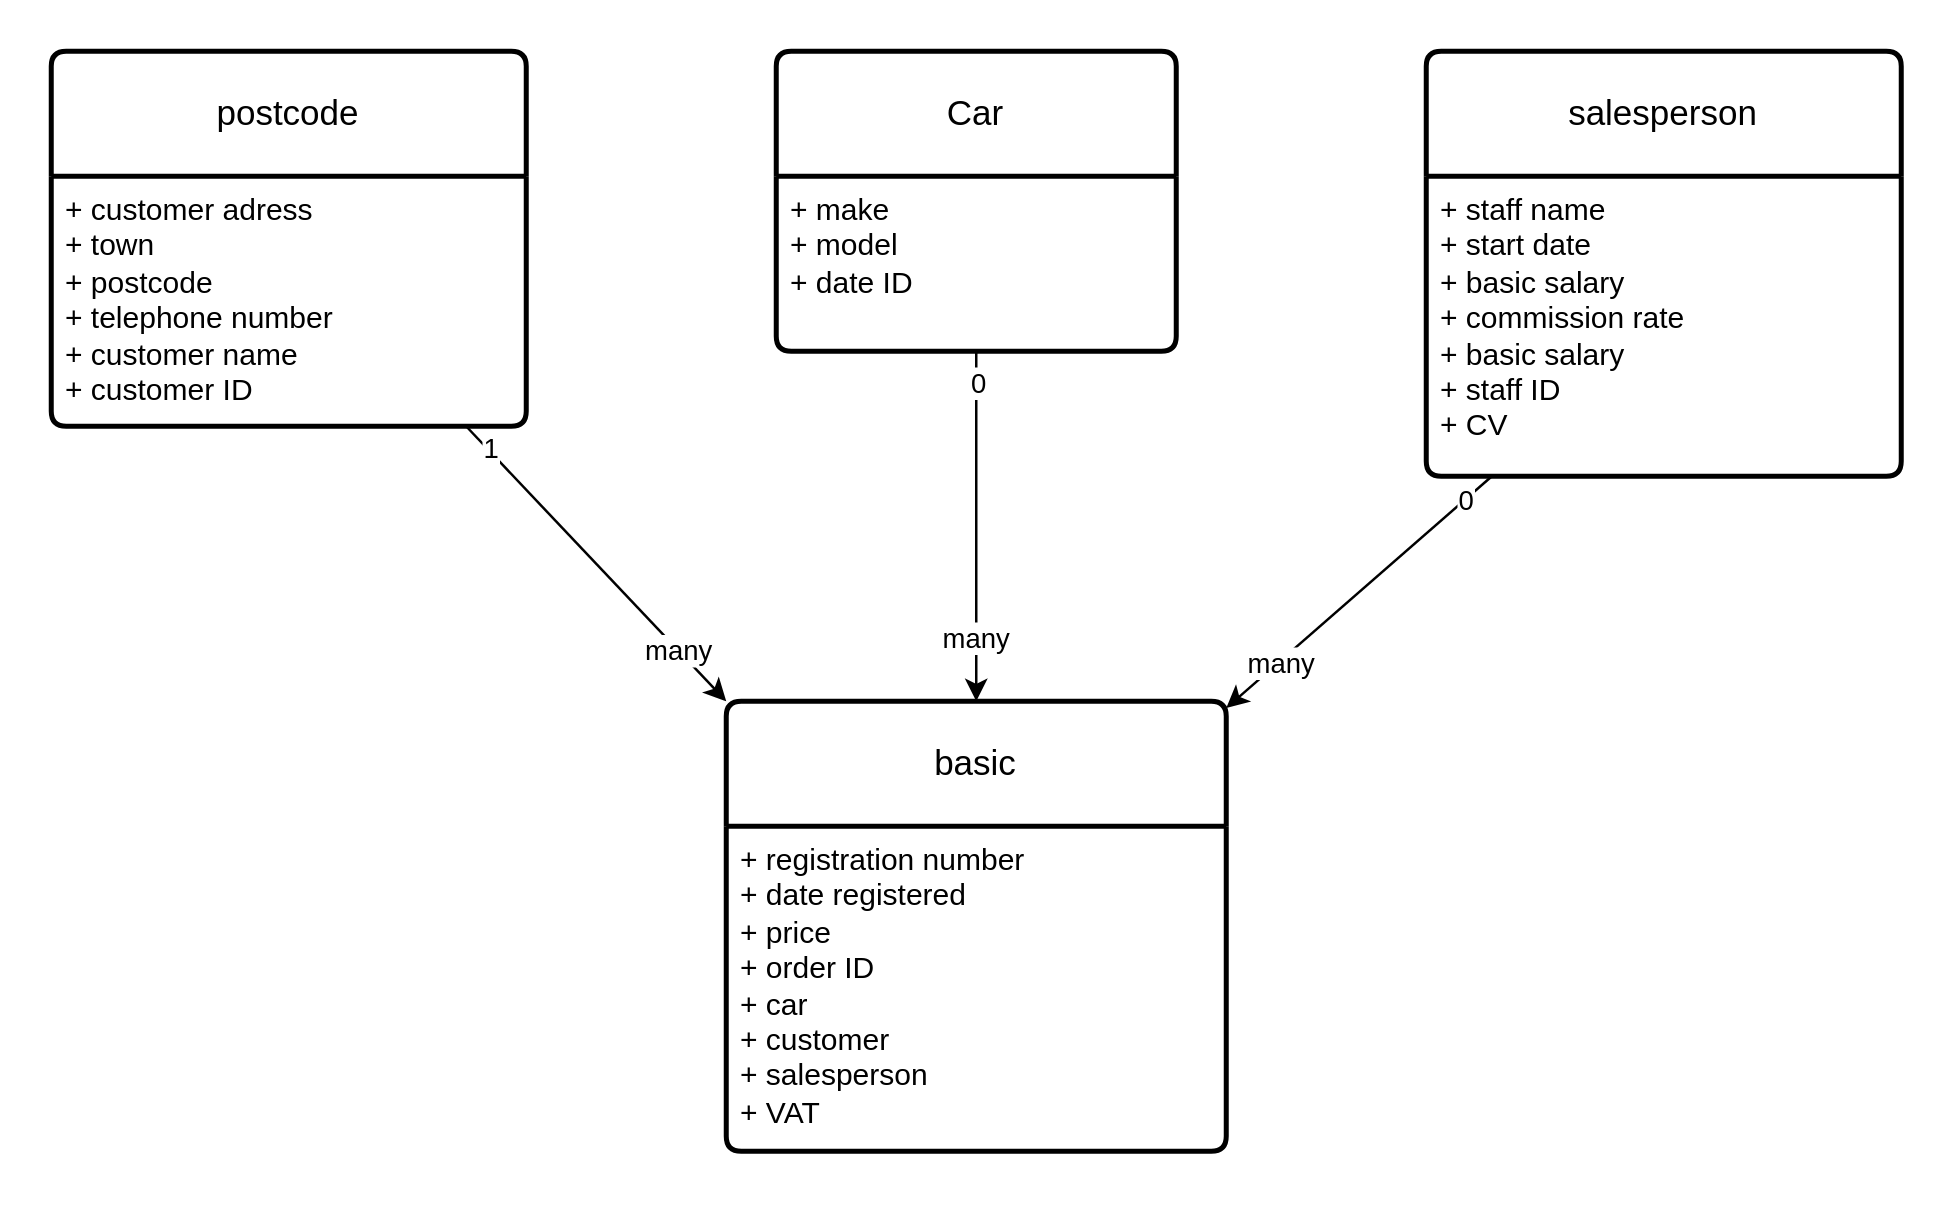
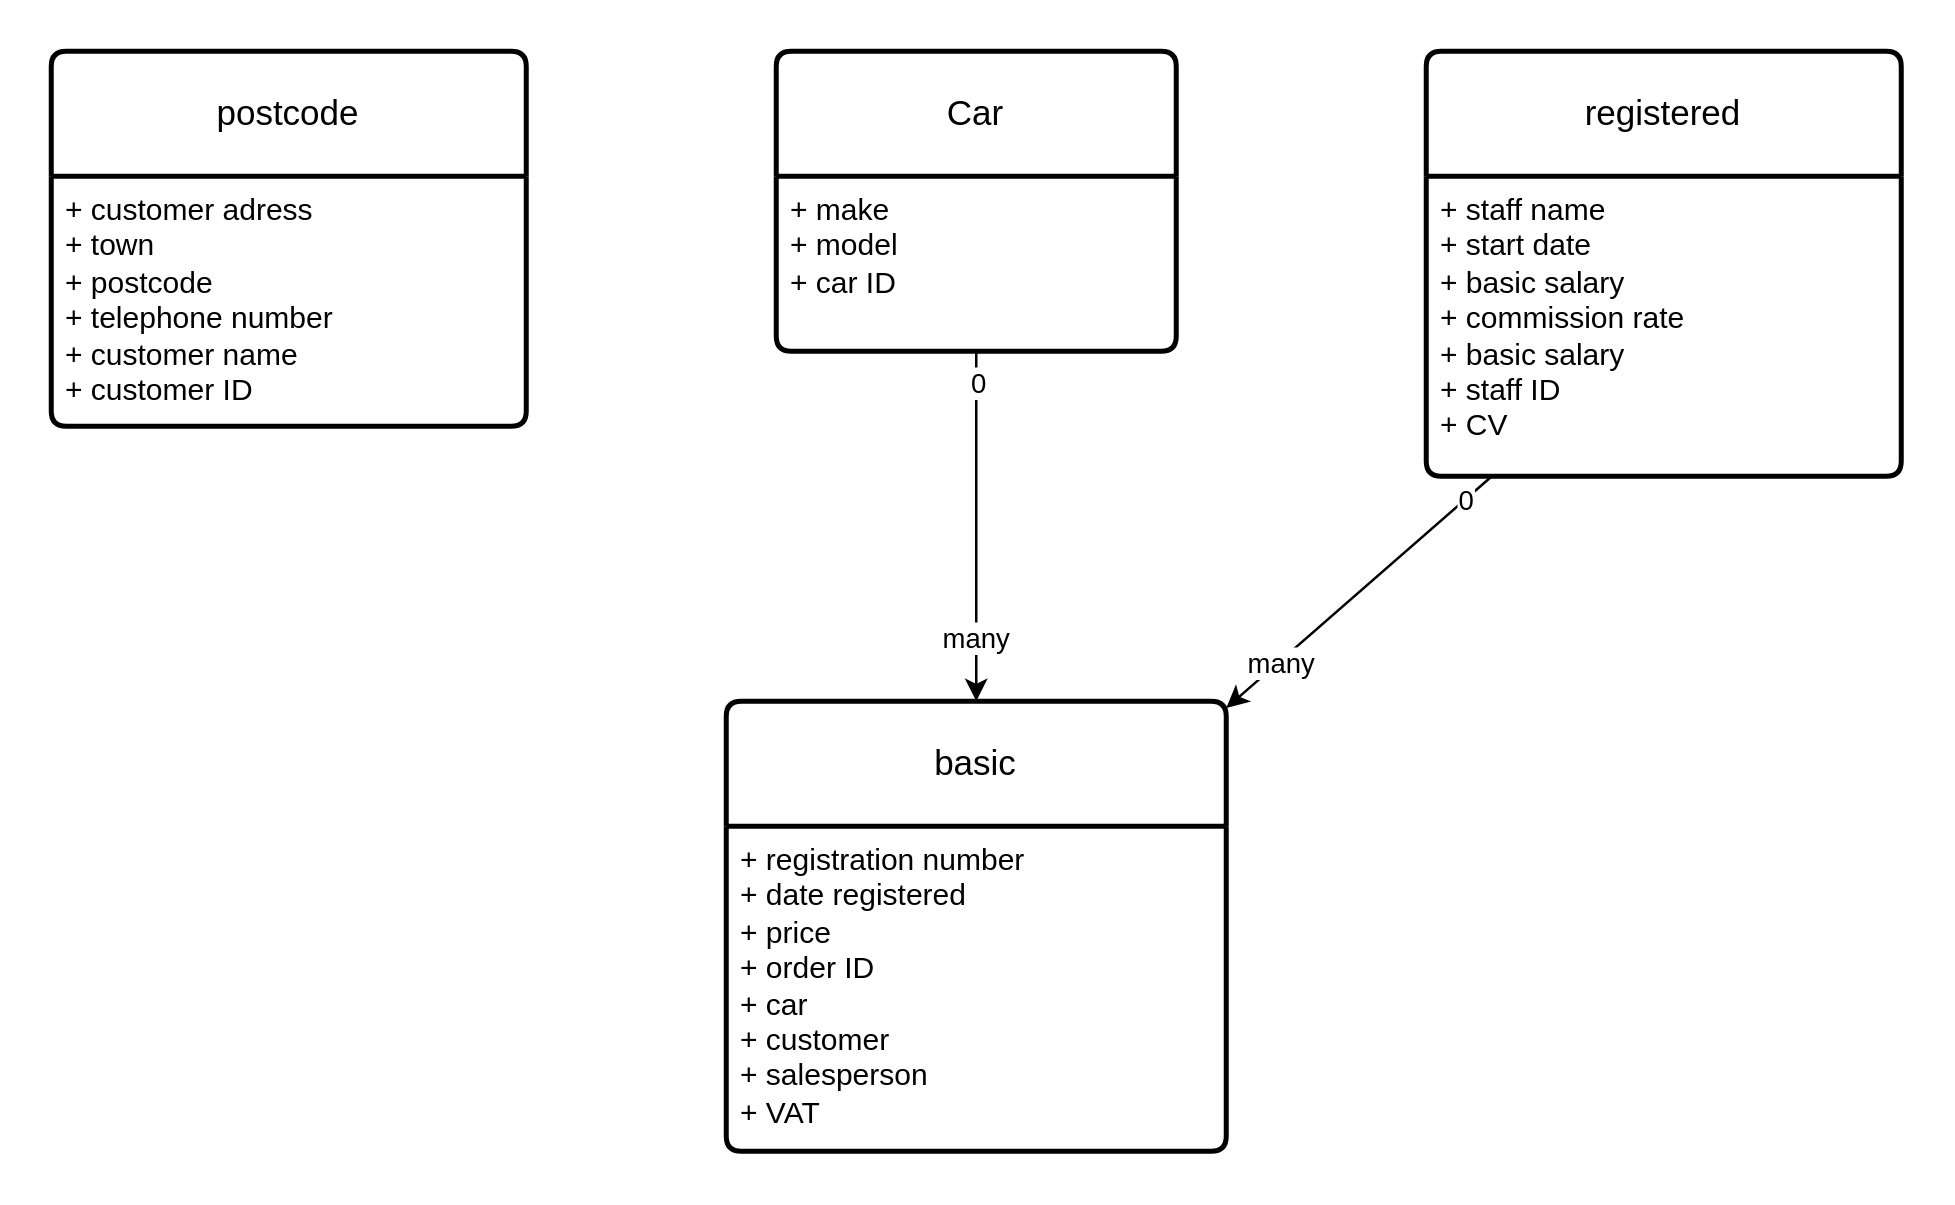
(1664, 114) -> (1664, 114)
(859, 248) -> (851, 248)
(567, 533) -> none
